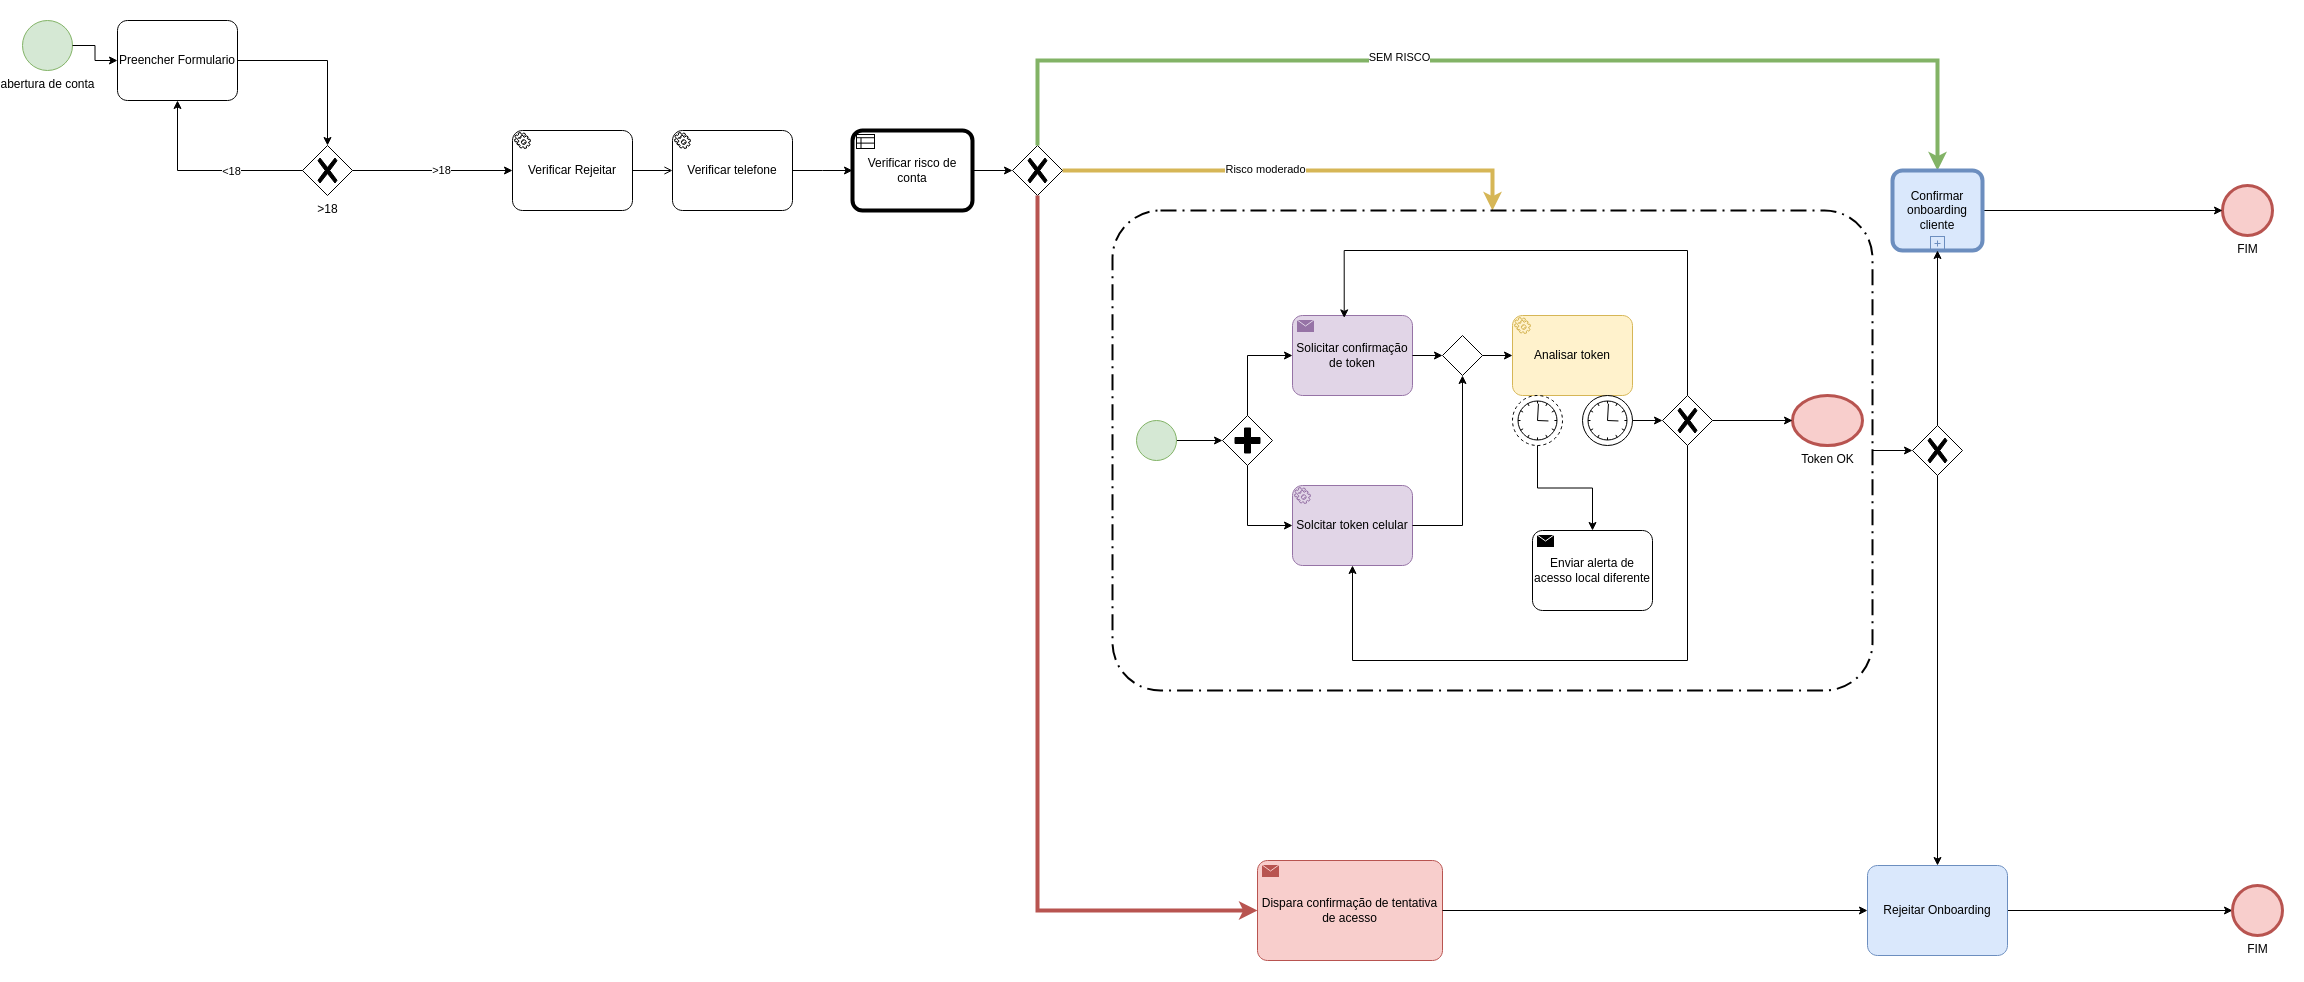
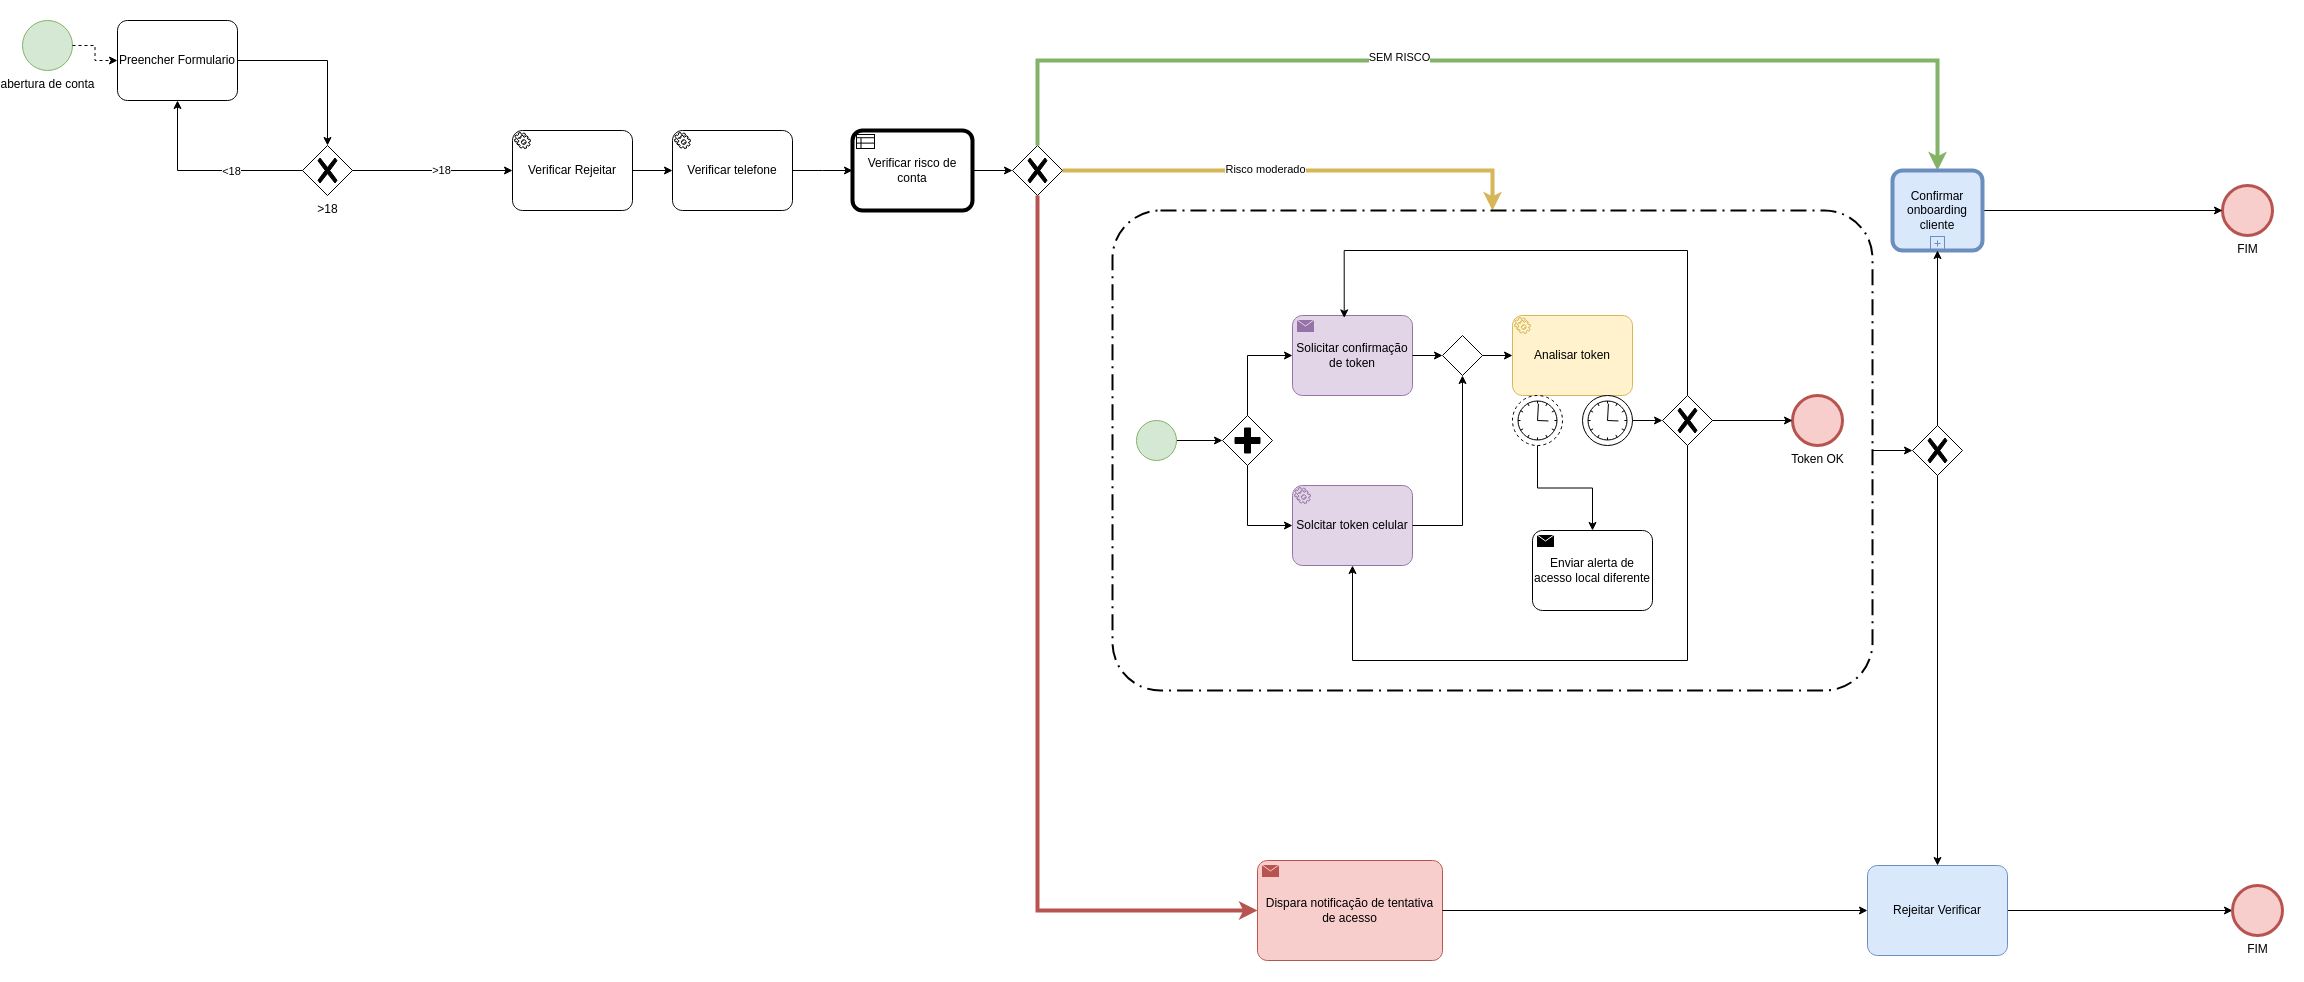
(95, 51) -> (95, 51)
(666, 171) -> (664, 171)
(1828, 421) -> (1818, 421)
(1350, 911) -> (1350, 911)
(1938, 911) -> (1938, 911)
